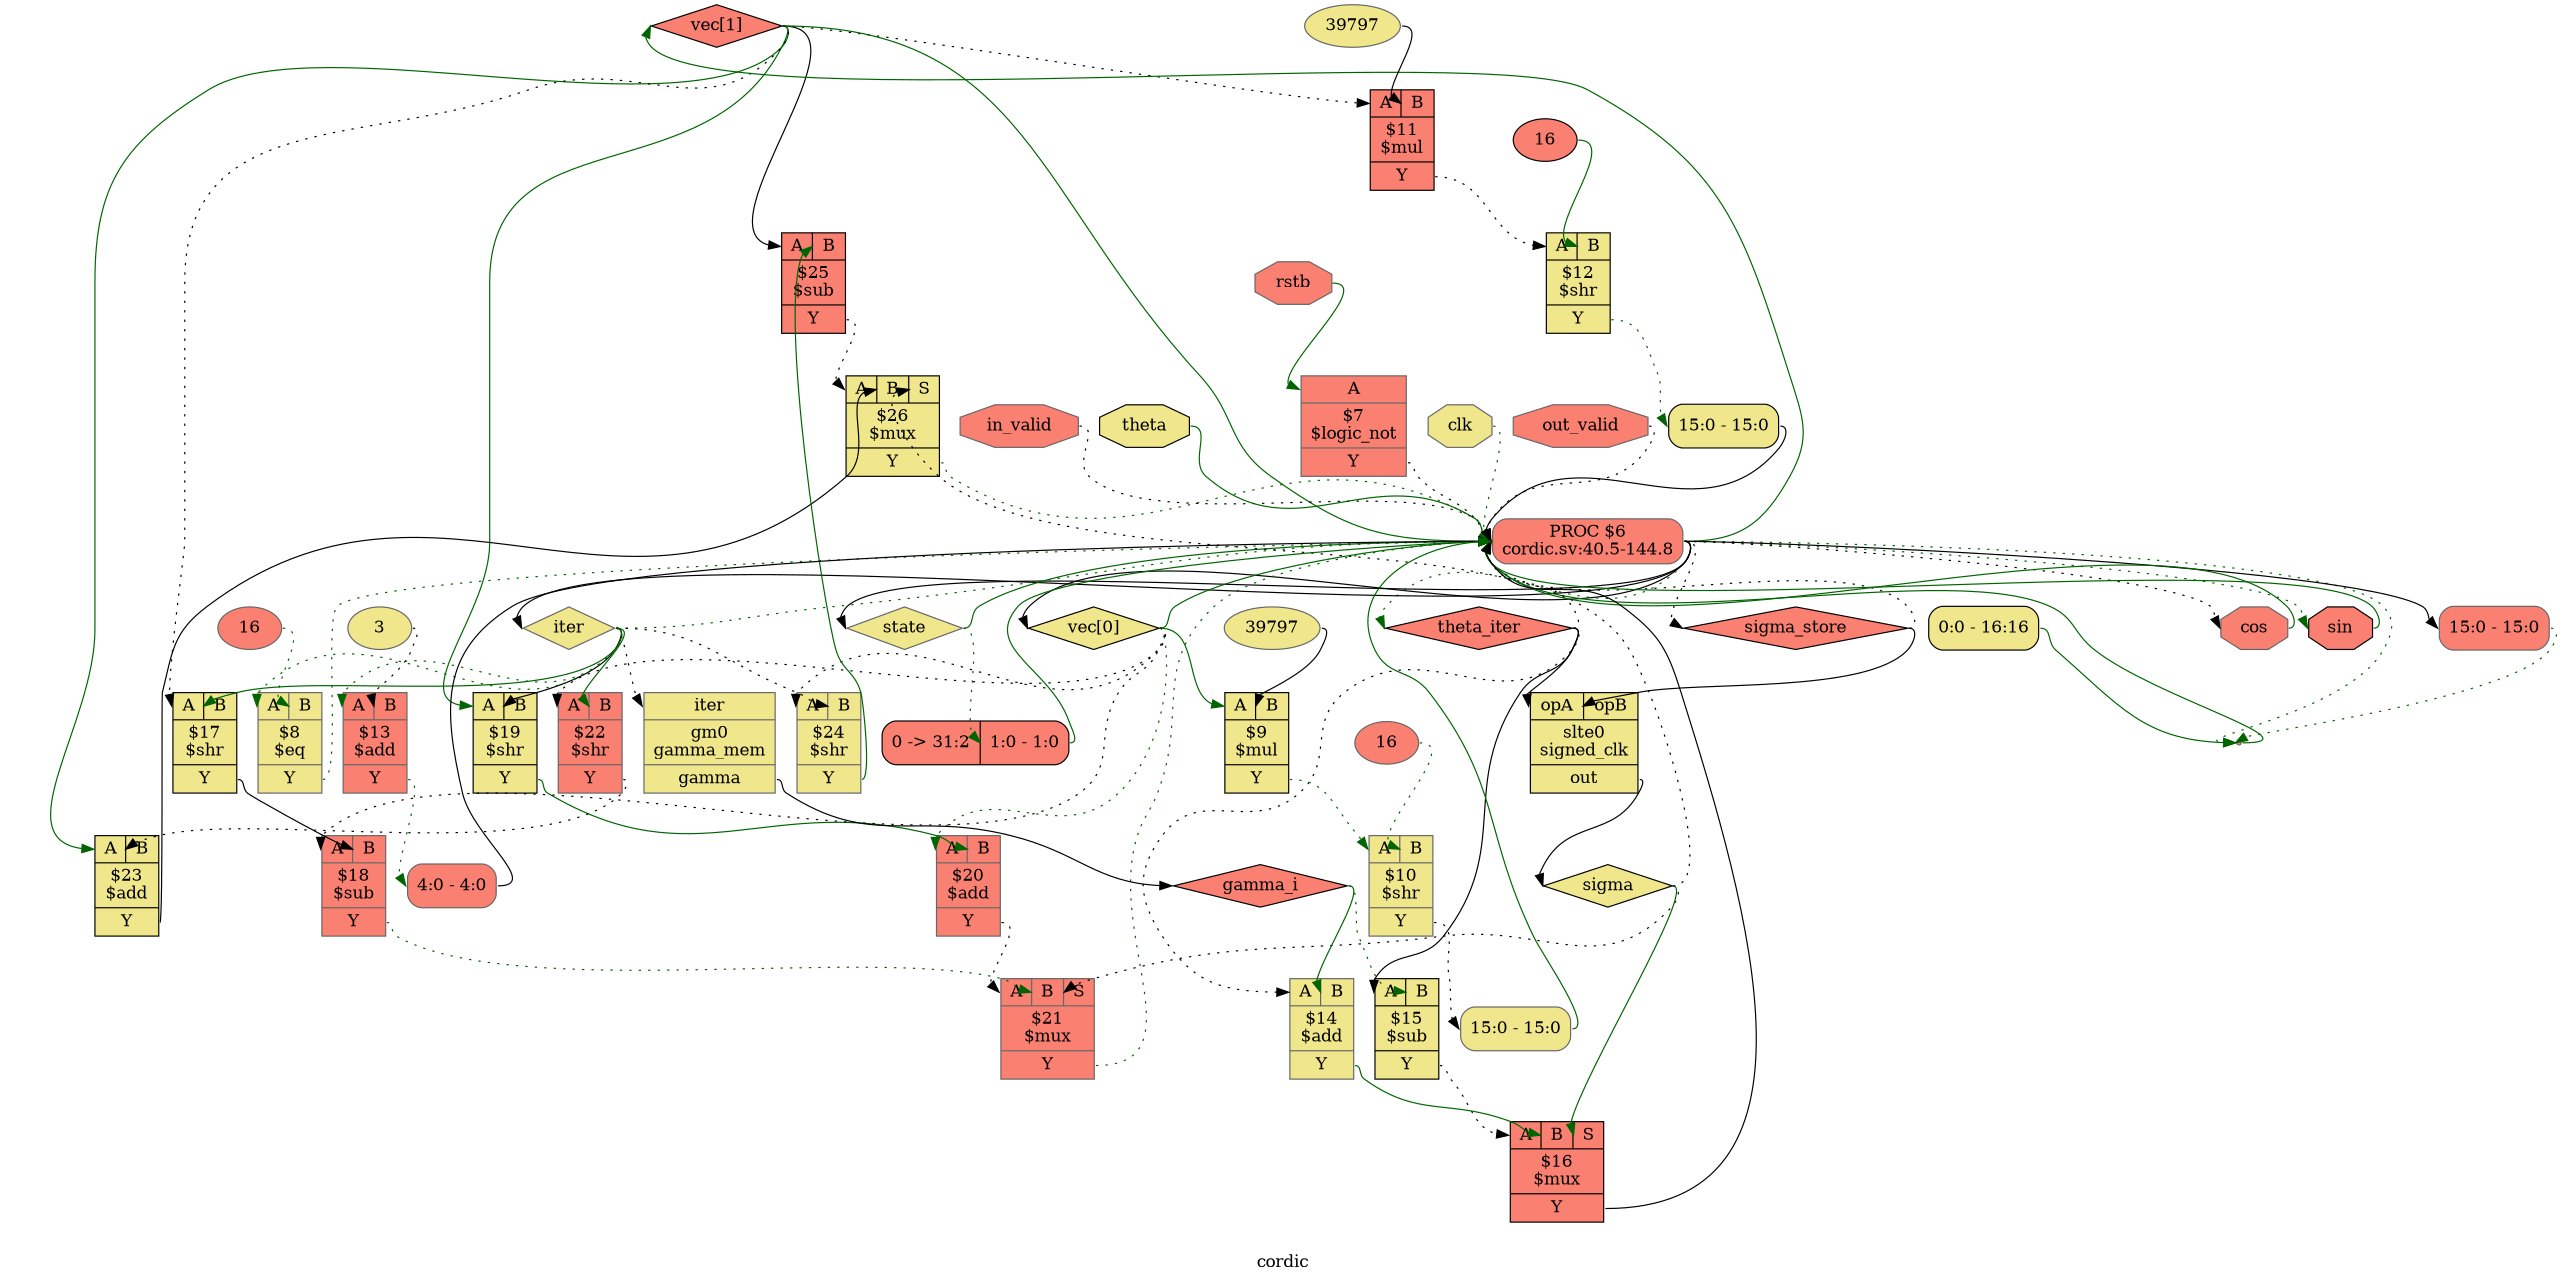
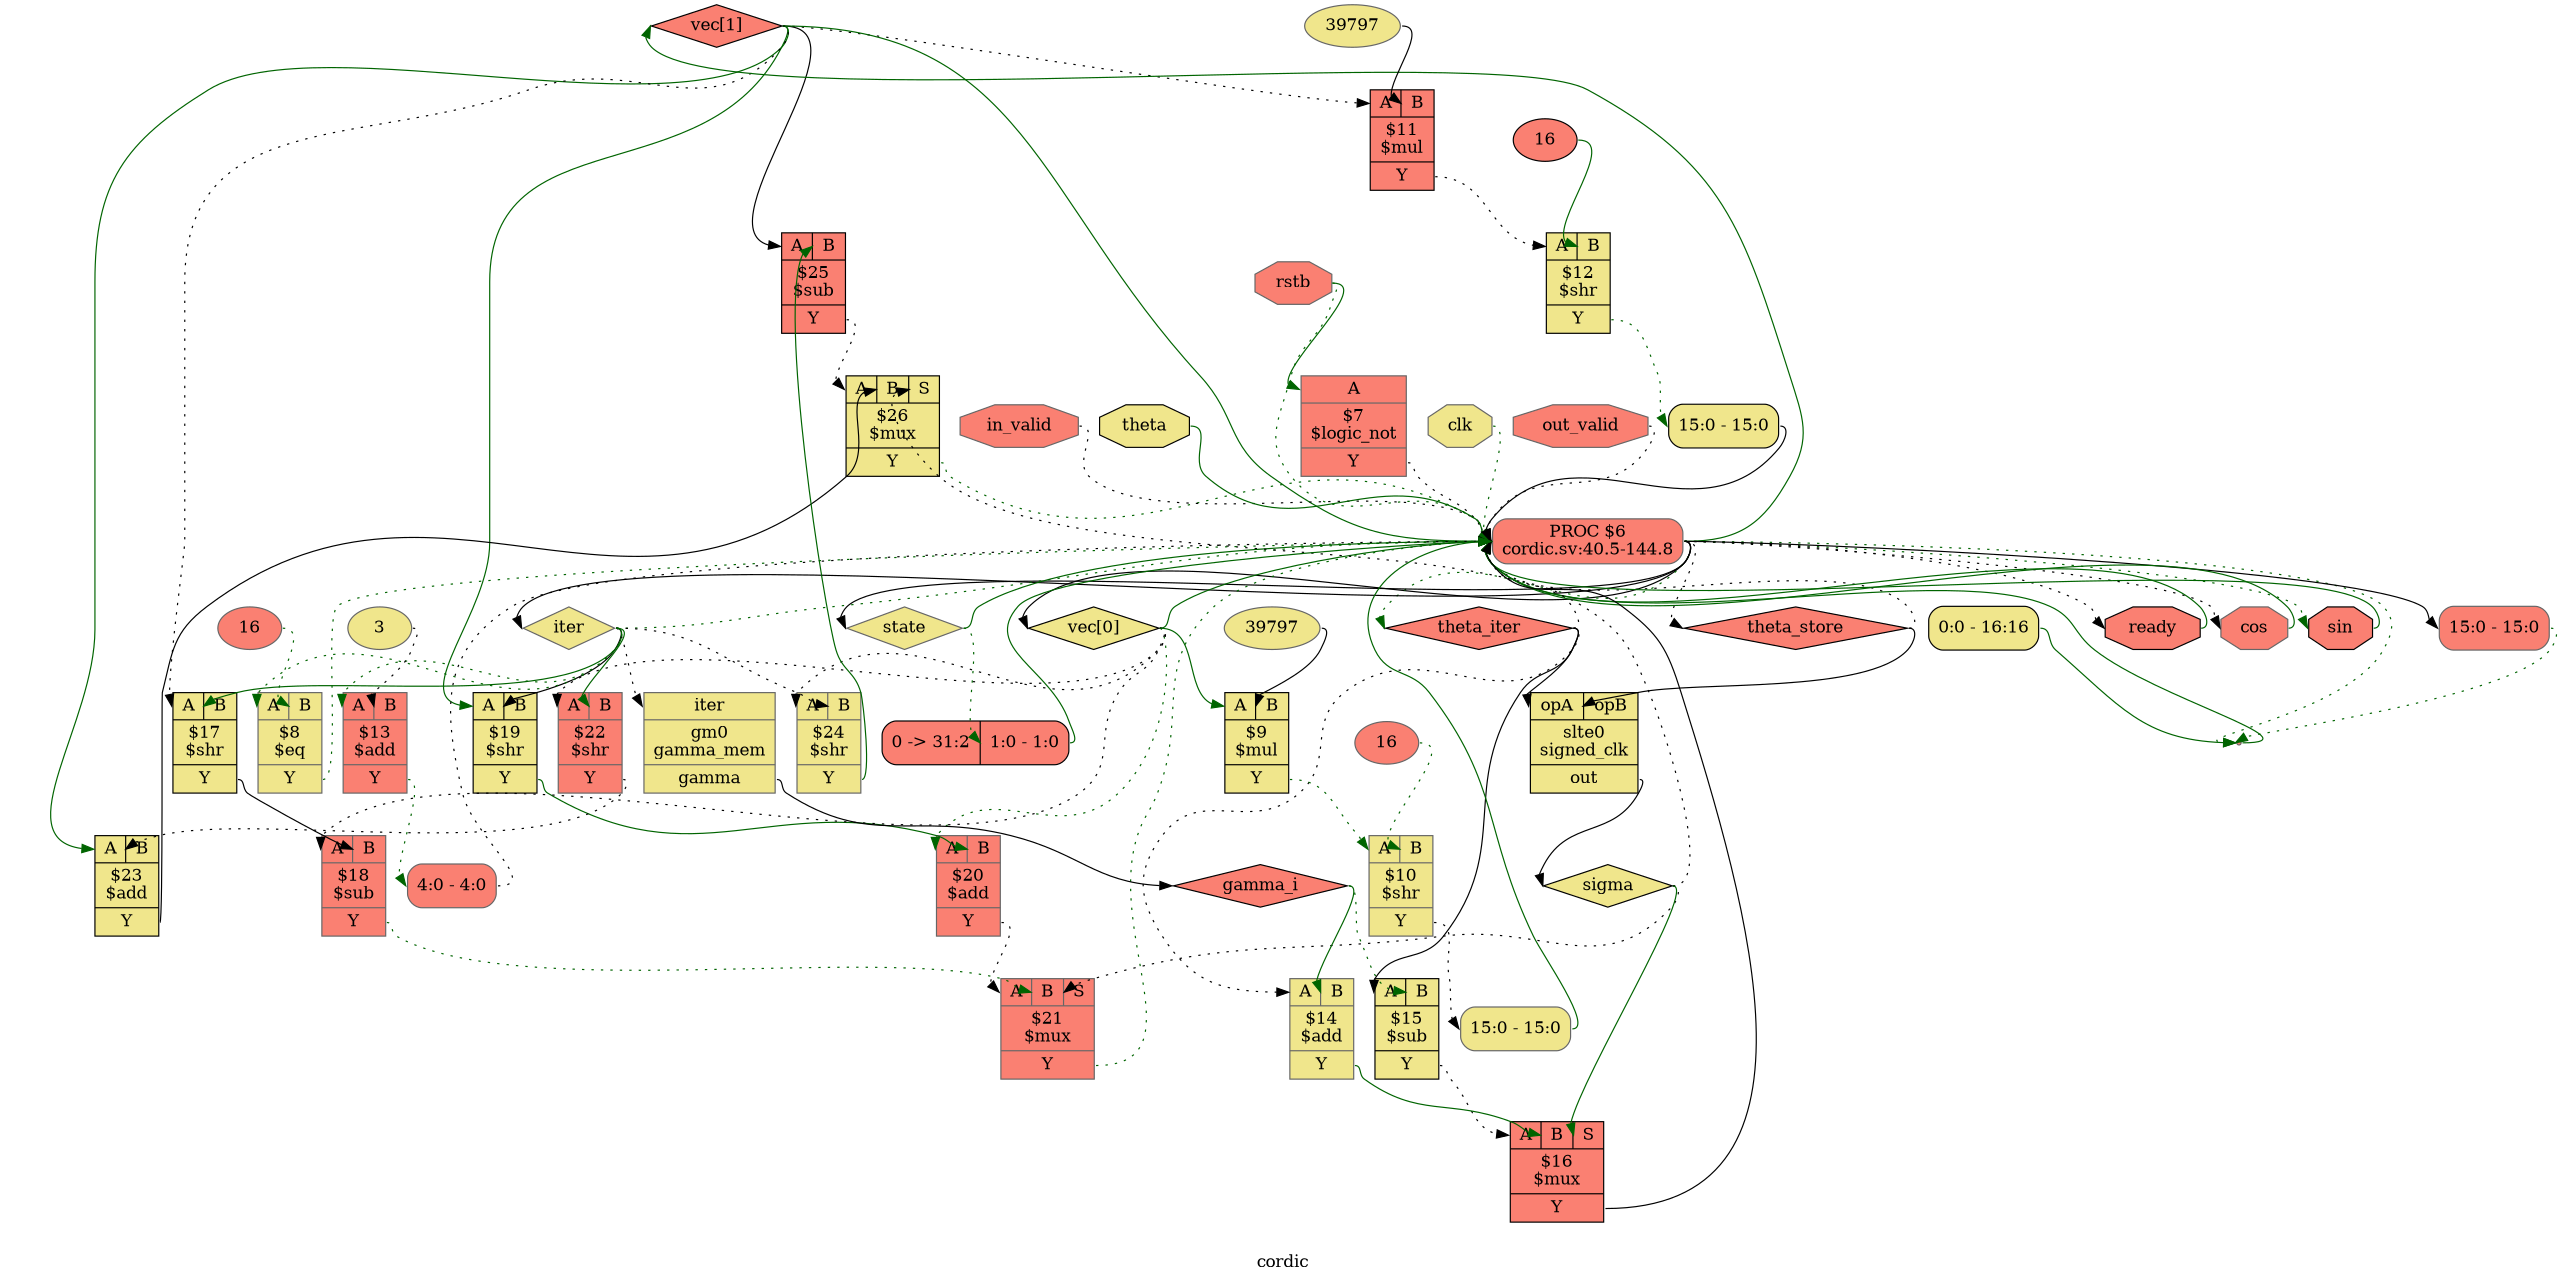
none -> (1291, 476)
(510, 608) -> (510, 608)
(1796, 628) -> (1796, 628)
none -> (2153, 628)
